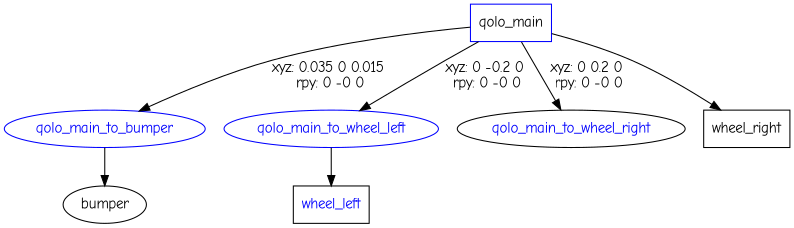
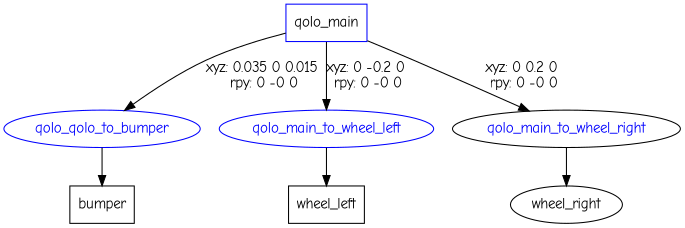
(635, 62) -> (566, 162)
(105, 129) -> (102, 129)
(747, 129) -> (566, 205)
(105, 205) -> (102, 205)
(331, 205) -> (326, 205)
